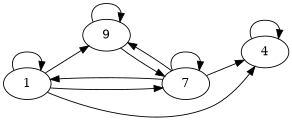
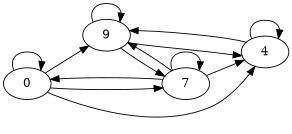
none -> (192, 34)
none -> (175, 48)
(27, 84) -> (27, 84)
